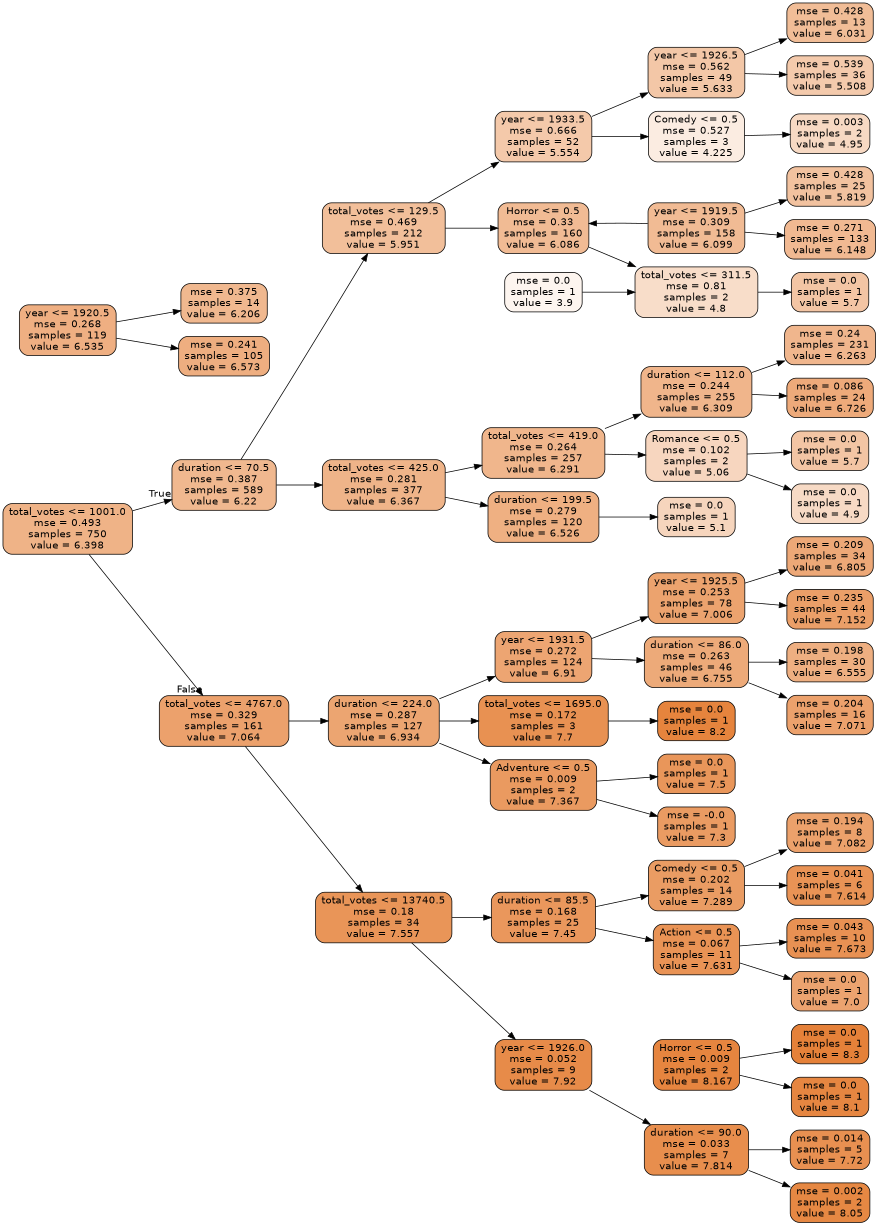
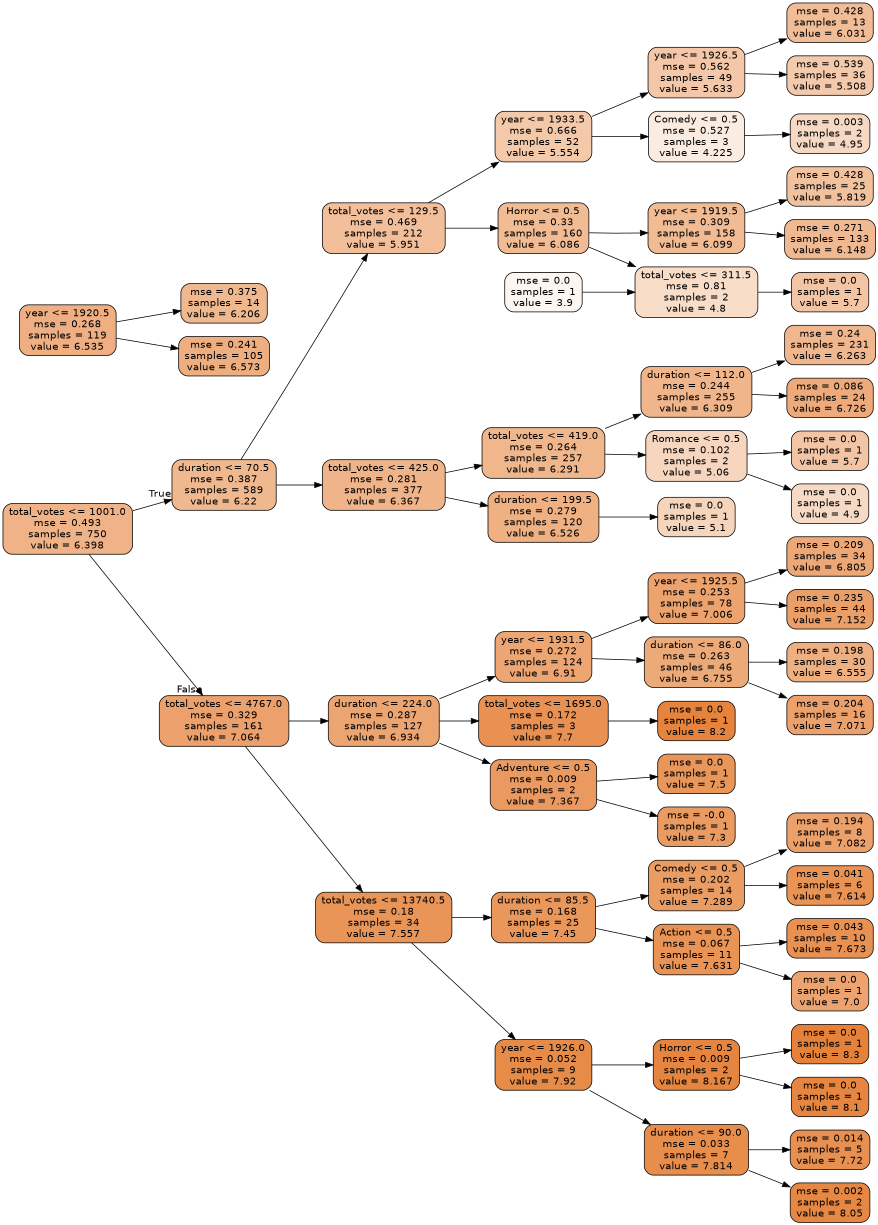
(622, 223) -> (615, 233)
none -> (619, 1065)
